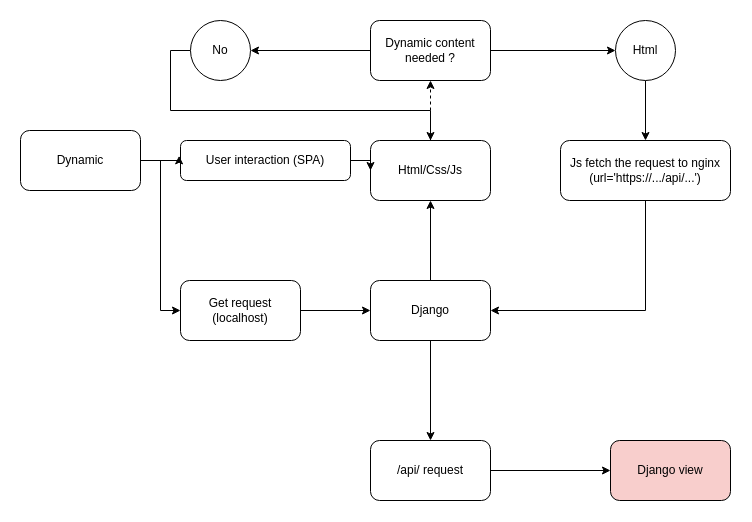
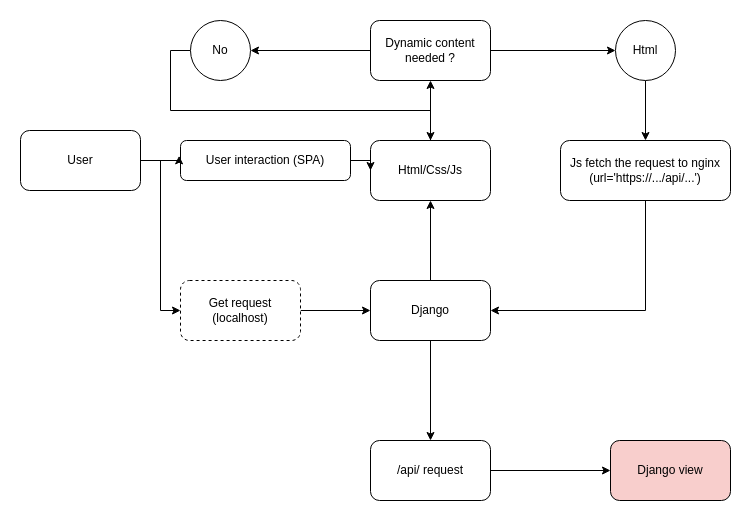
(431, 98) -> (431, 98)
(81, 161) -> (81, 161)
(241, 311) -> (241, 311)
